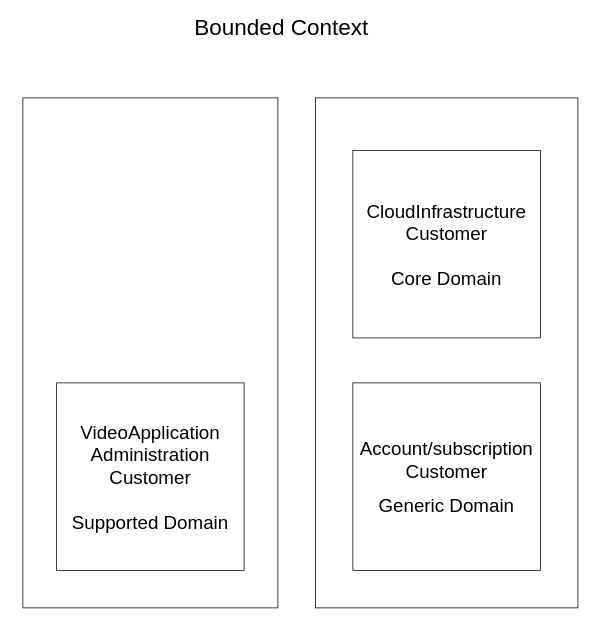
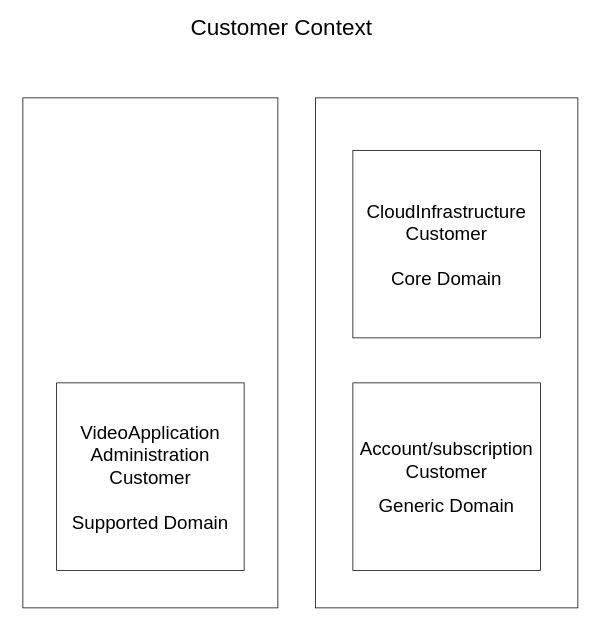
(282, 27) -> (282, 27)
